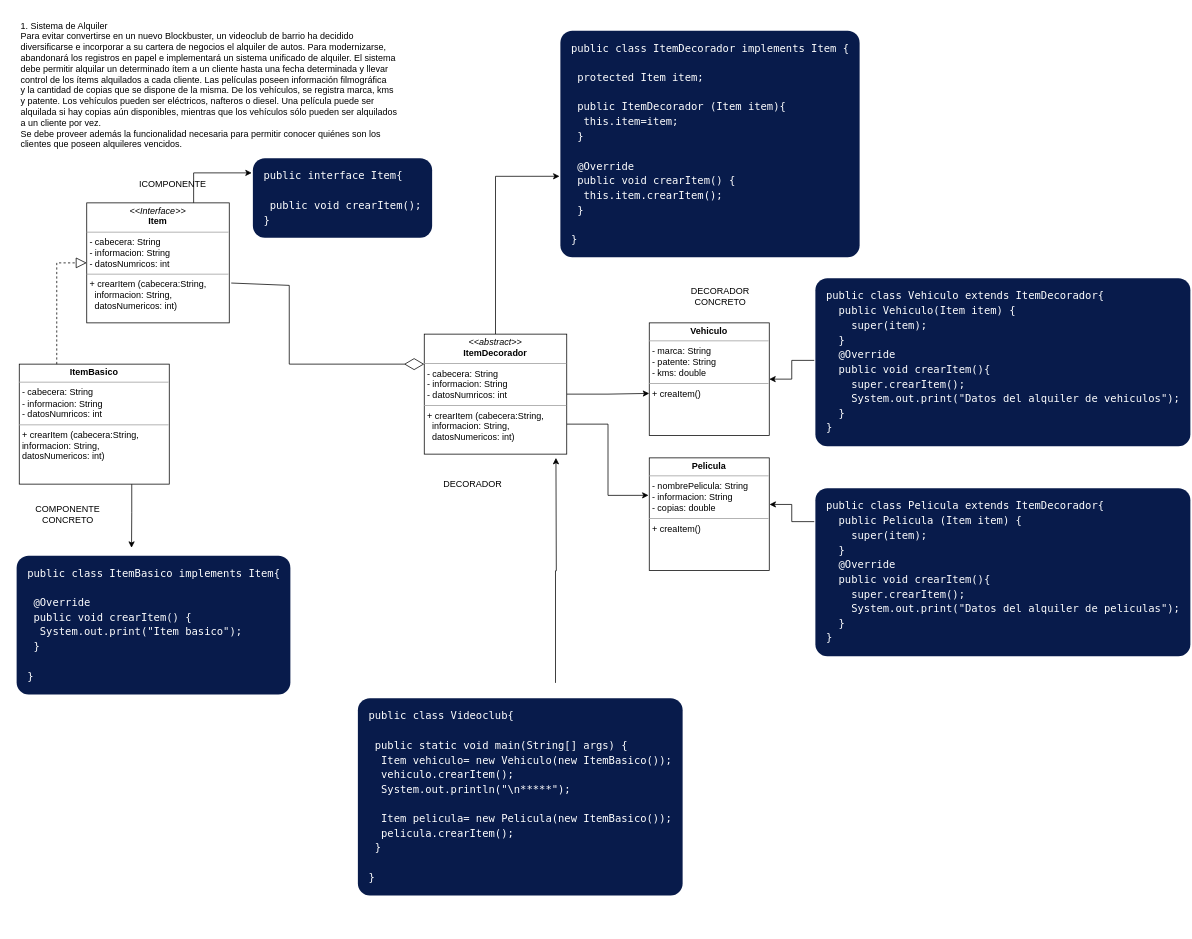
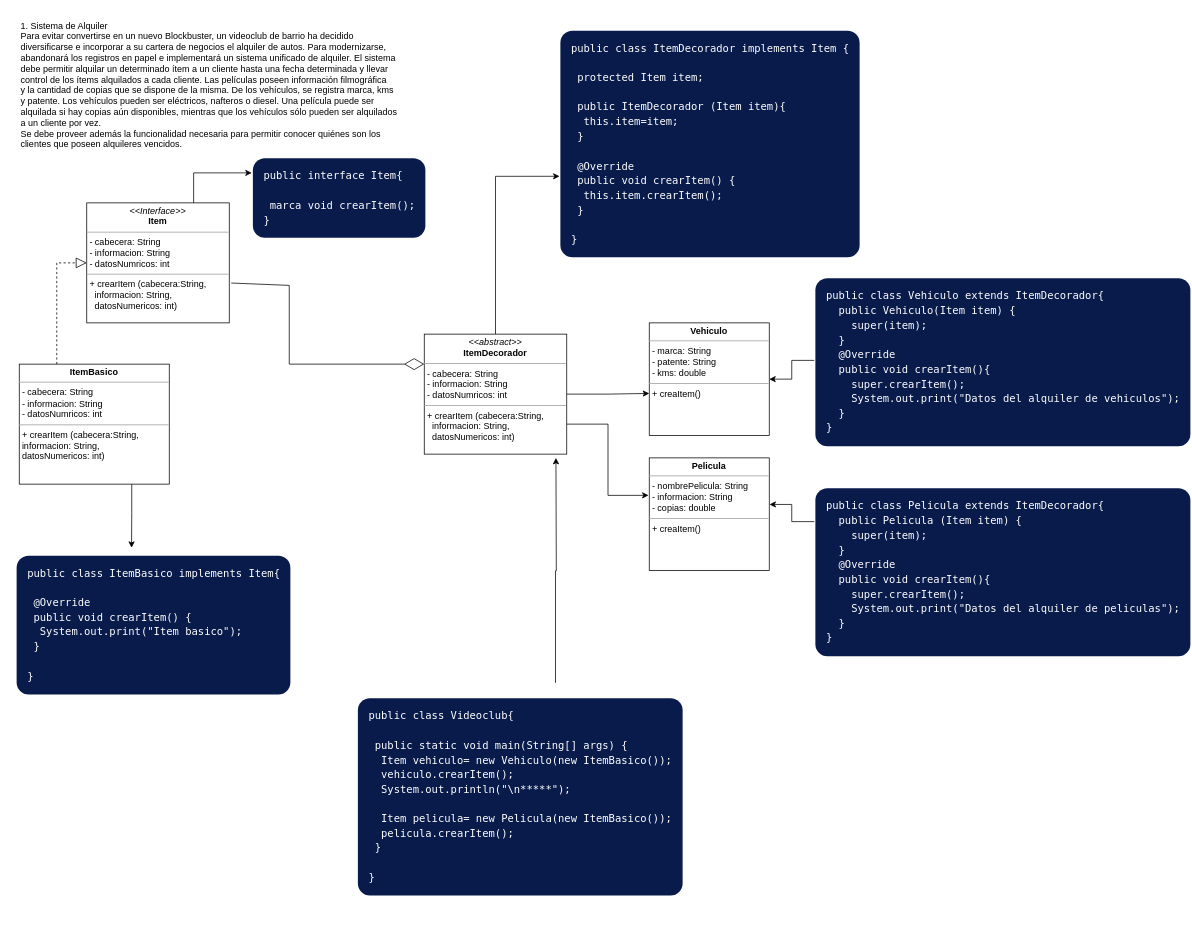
(307, 164) -> (306, 164)
(173, 184) -> none
(720, 297) -> none
(473, 484) -> none
(68, 514) -> none
